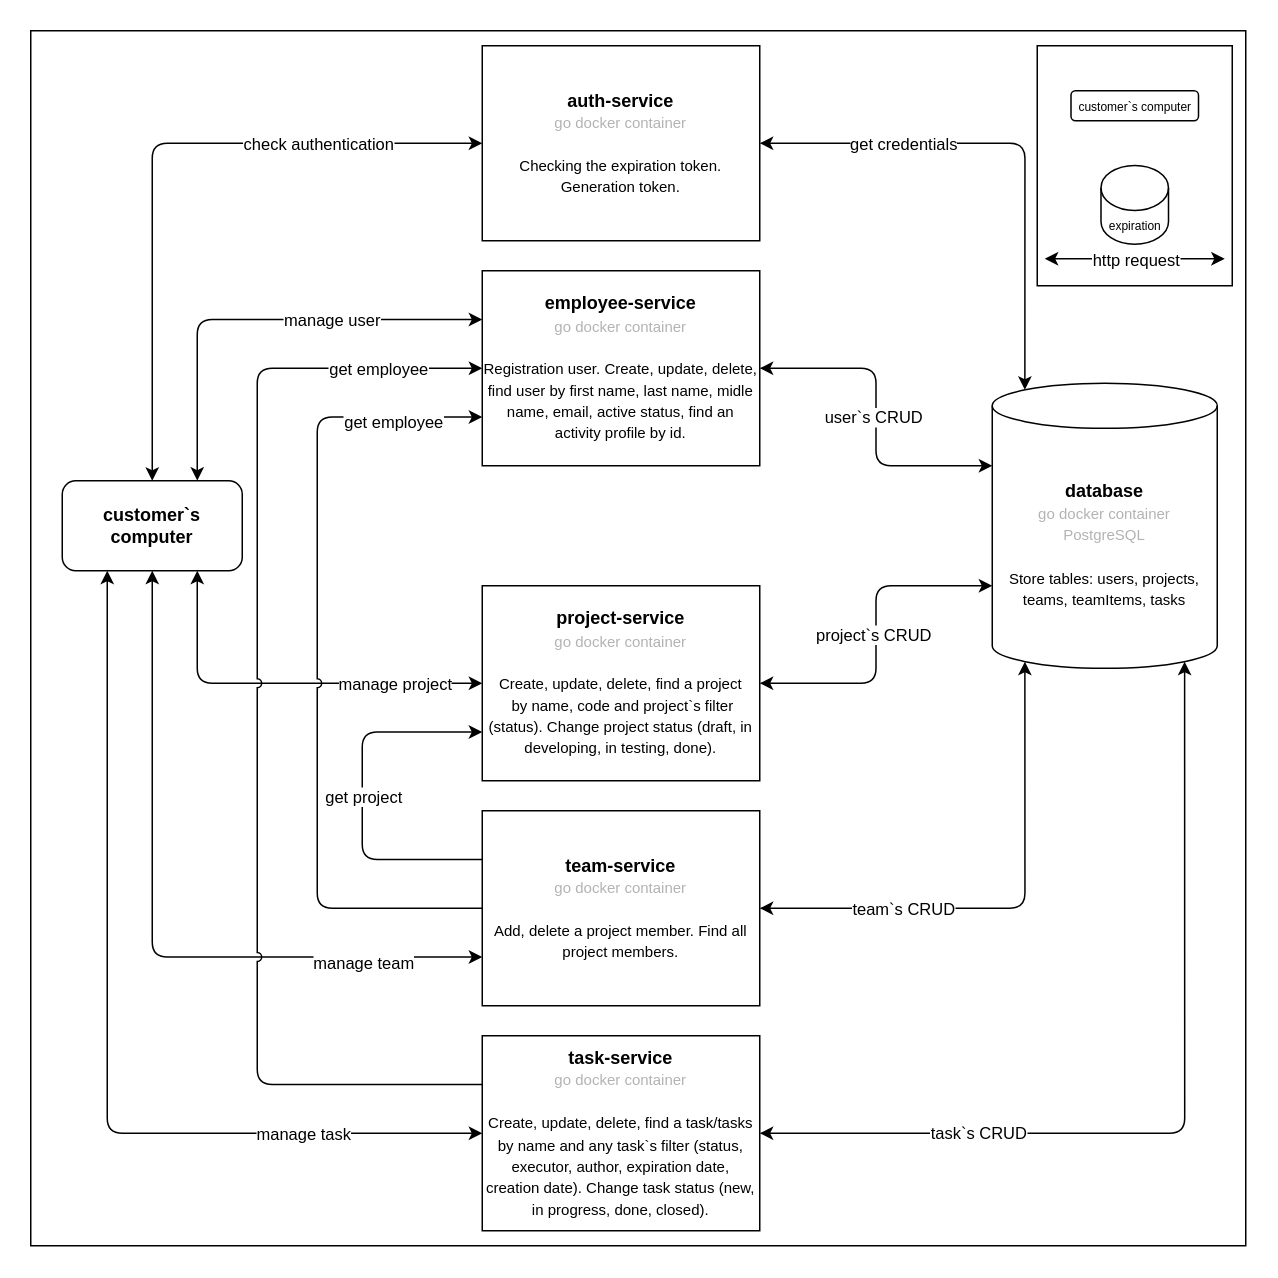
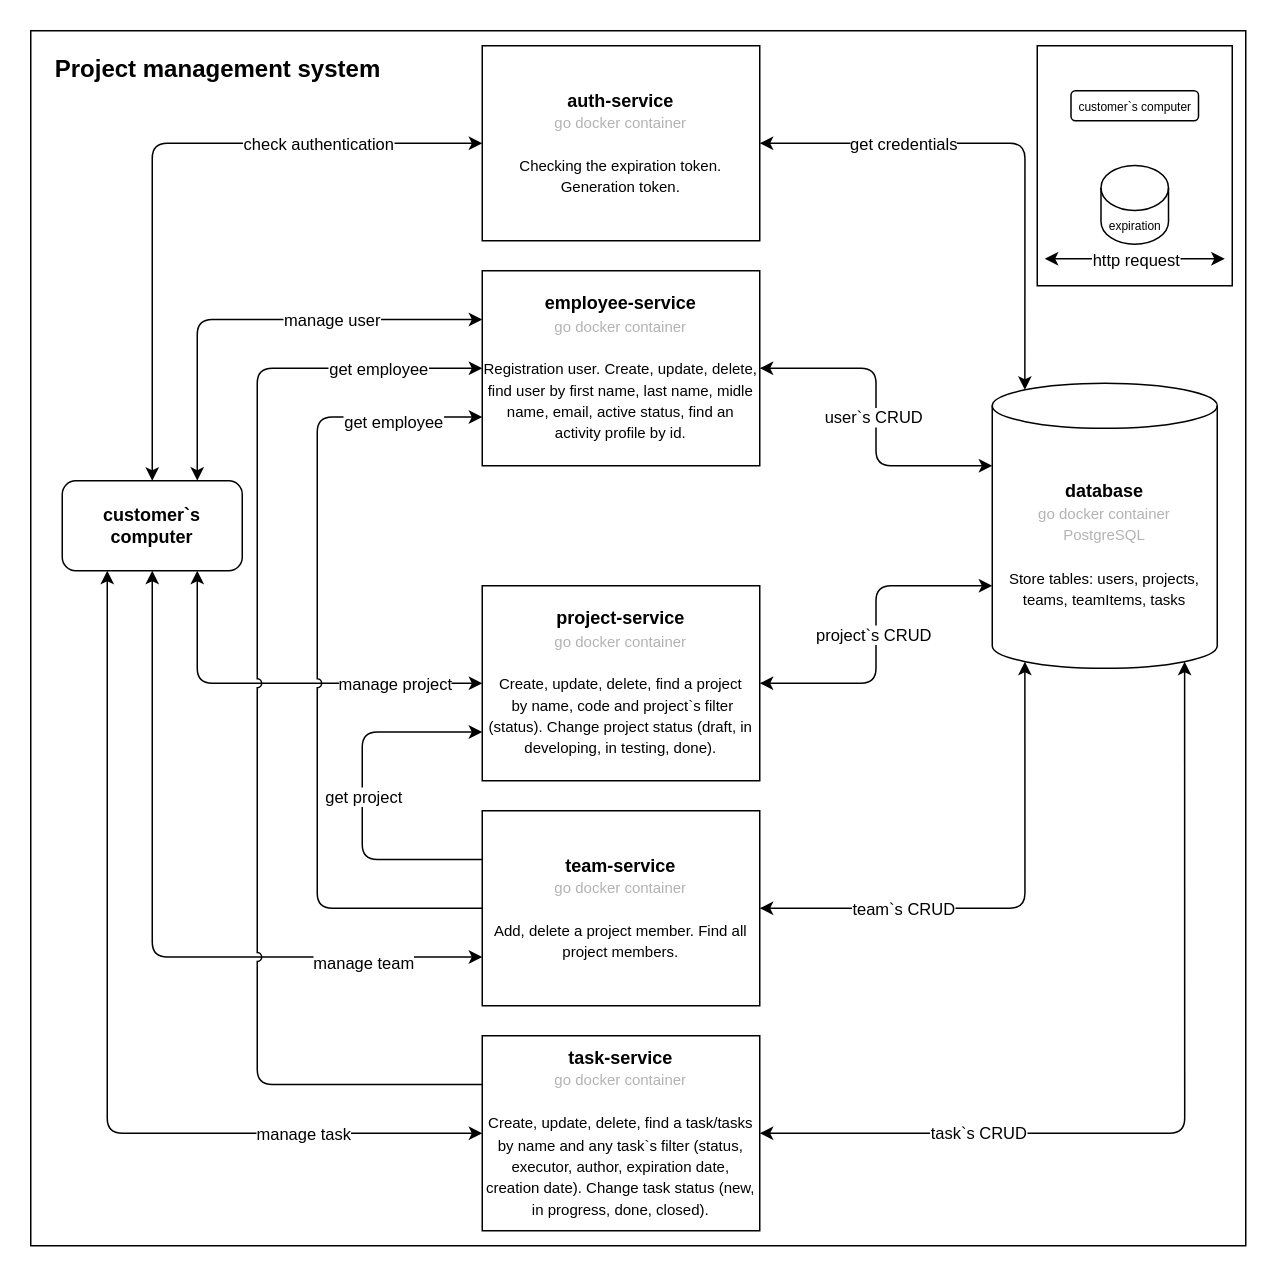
none -> (218, 68)
